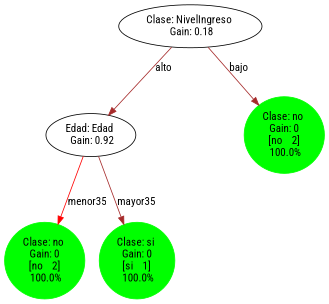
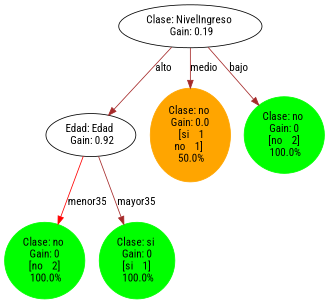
(190, 26) -> (190, 26)
none -> (190, 135)
